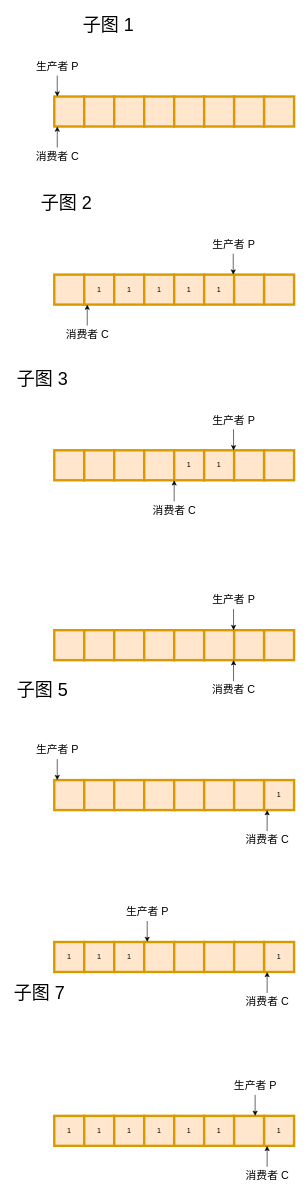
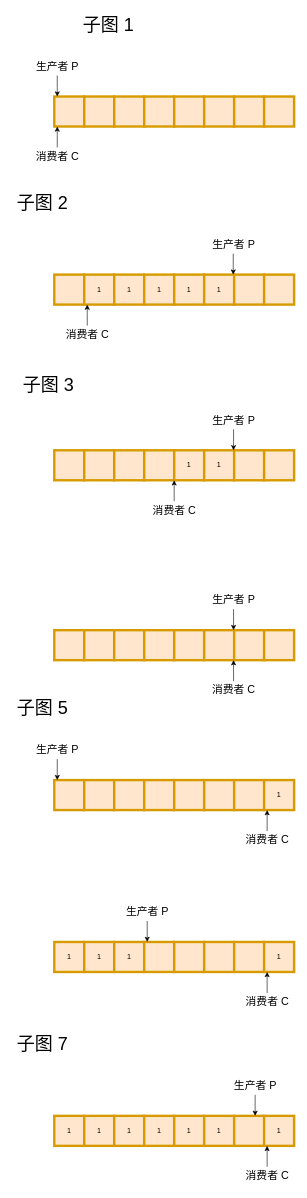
(66, 203) -> (42, 203)
(42, 378) -> (48, 384)
(42, 690) -> (42, 708)
(39, 993) -> (42, 1044)
